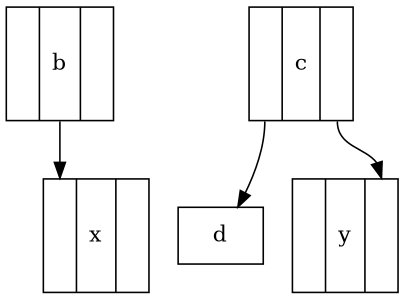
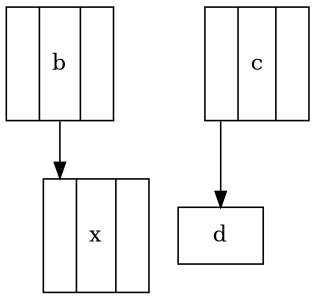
(345, 236) -> none
